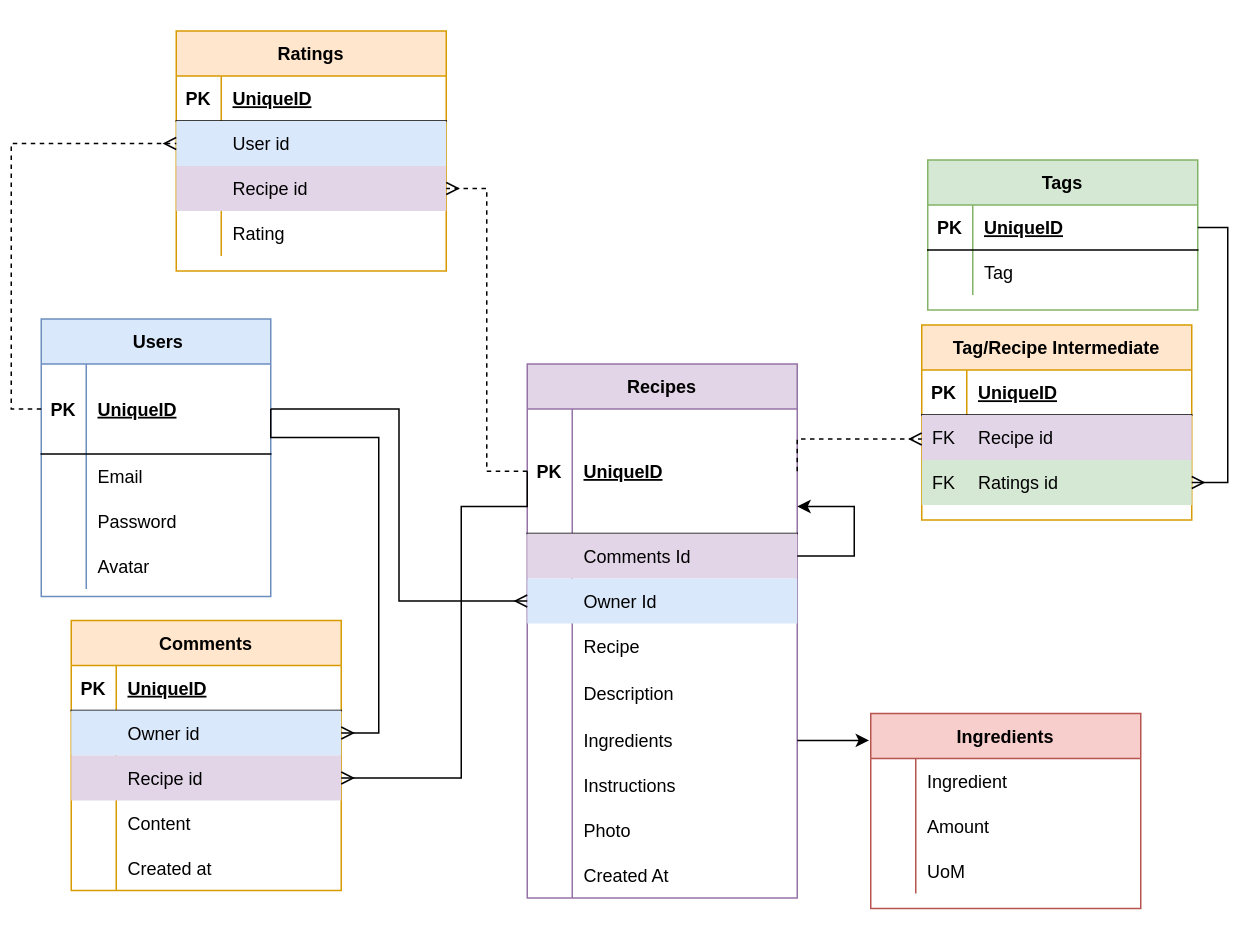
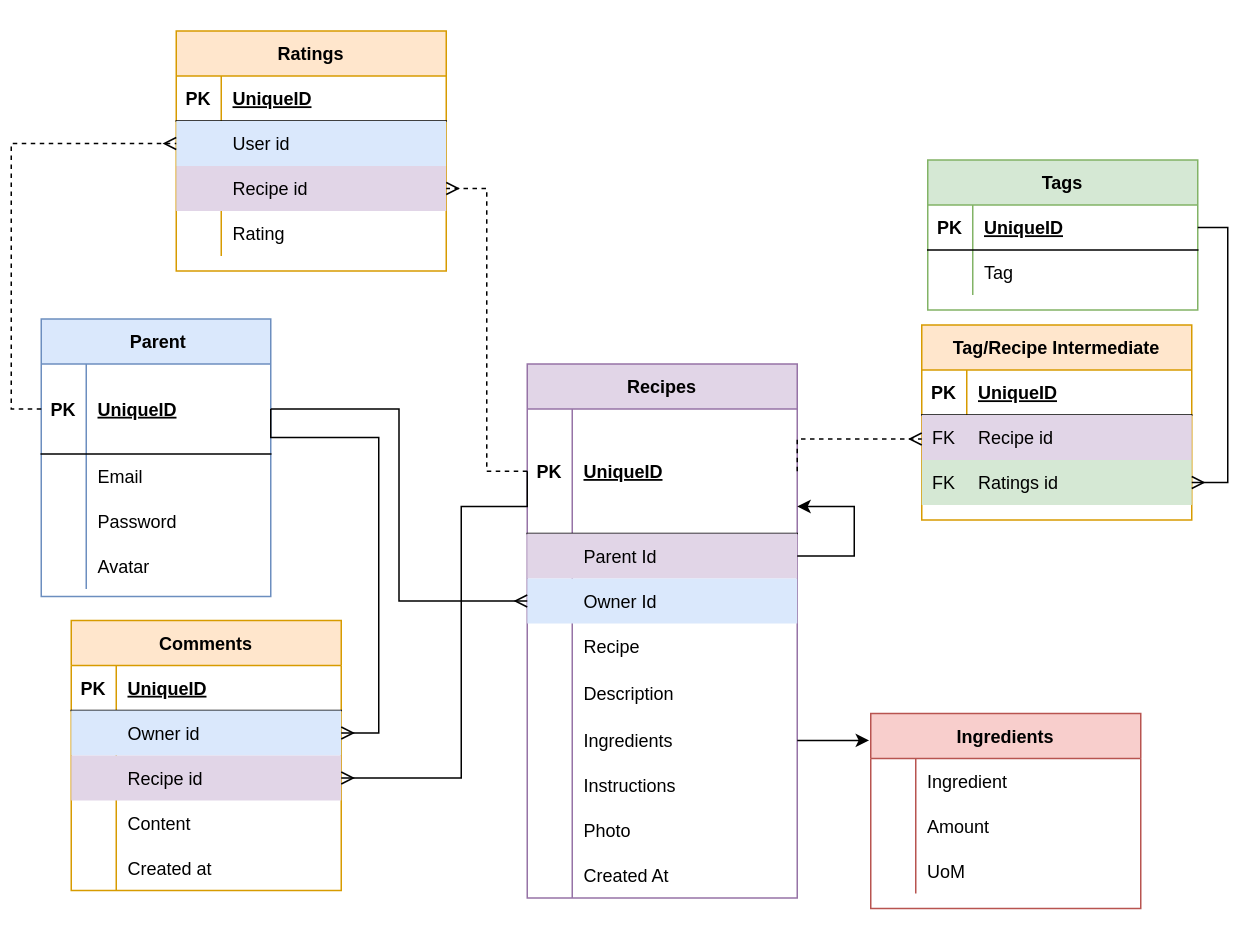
(155, 342) -> (155, 342)
(637, 557) -> (627, 557)
